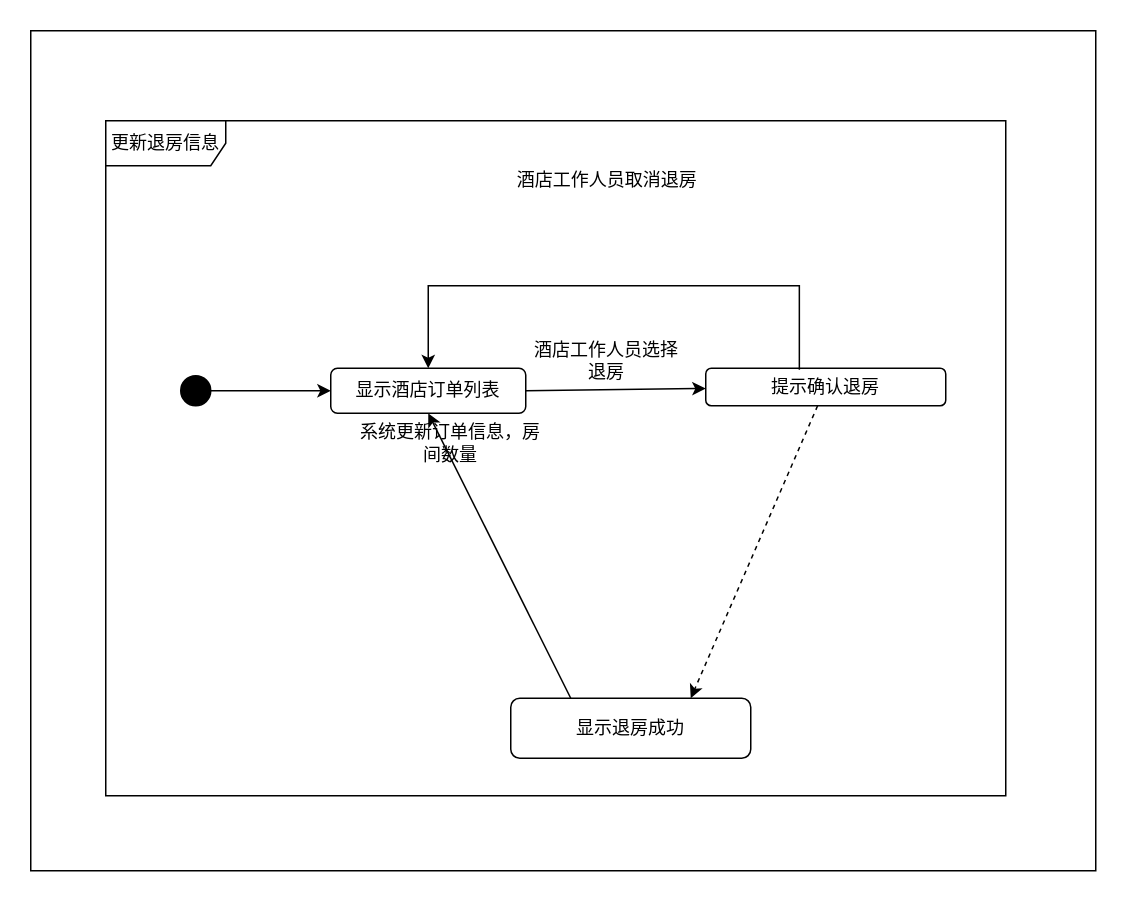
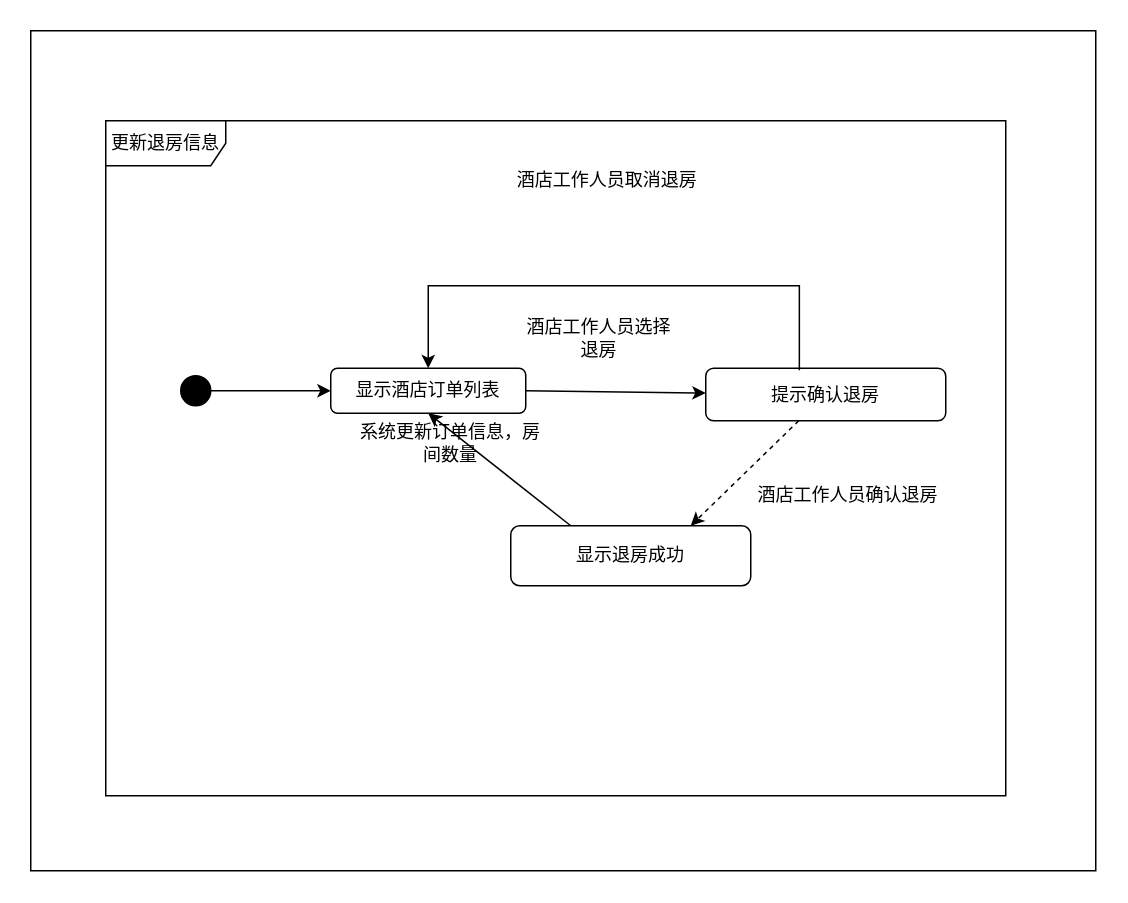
(607, 361) -> (599, 338)
(826, 387) -> (826, 395)
none -> (848, 496)
(631, 728) -> (631, 556)
